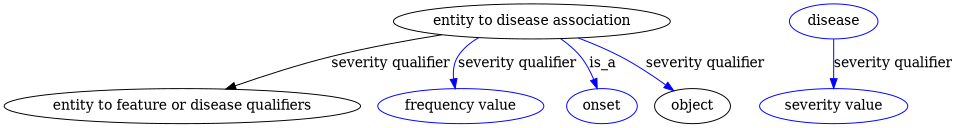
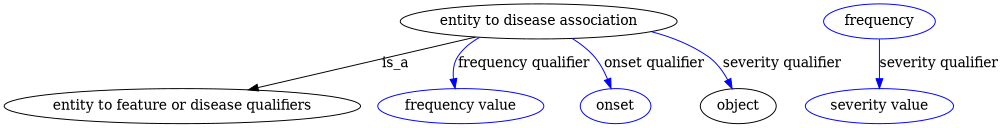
(834, 21) -> (879, 21)
(391, 64) -> (396, 64)
(517, 64) -> (524, 64)
(603, 64) -> (654, 64)
